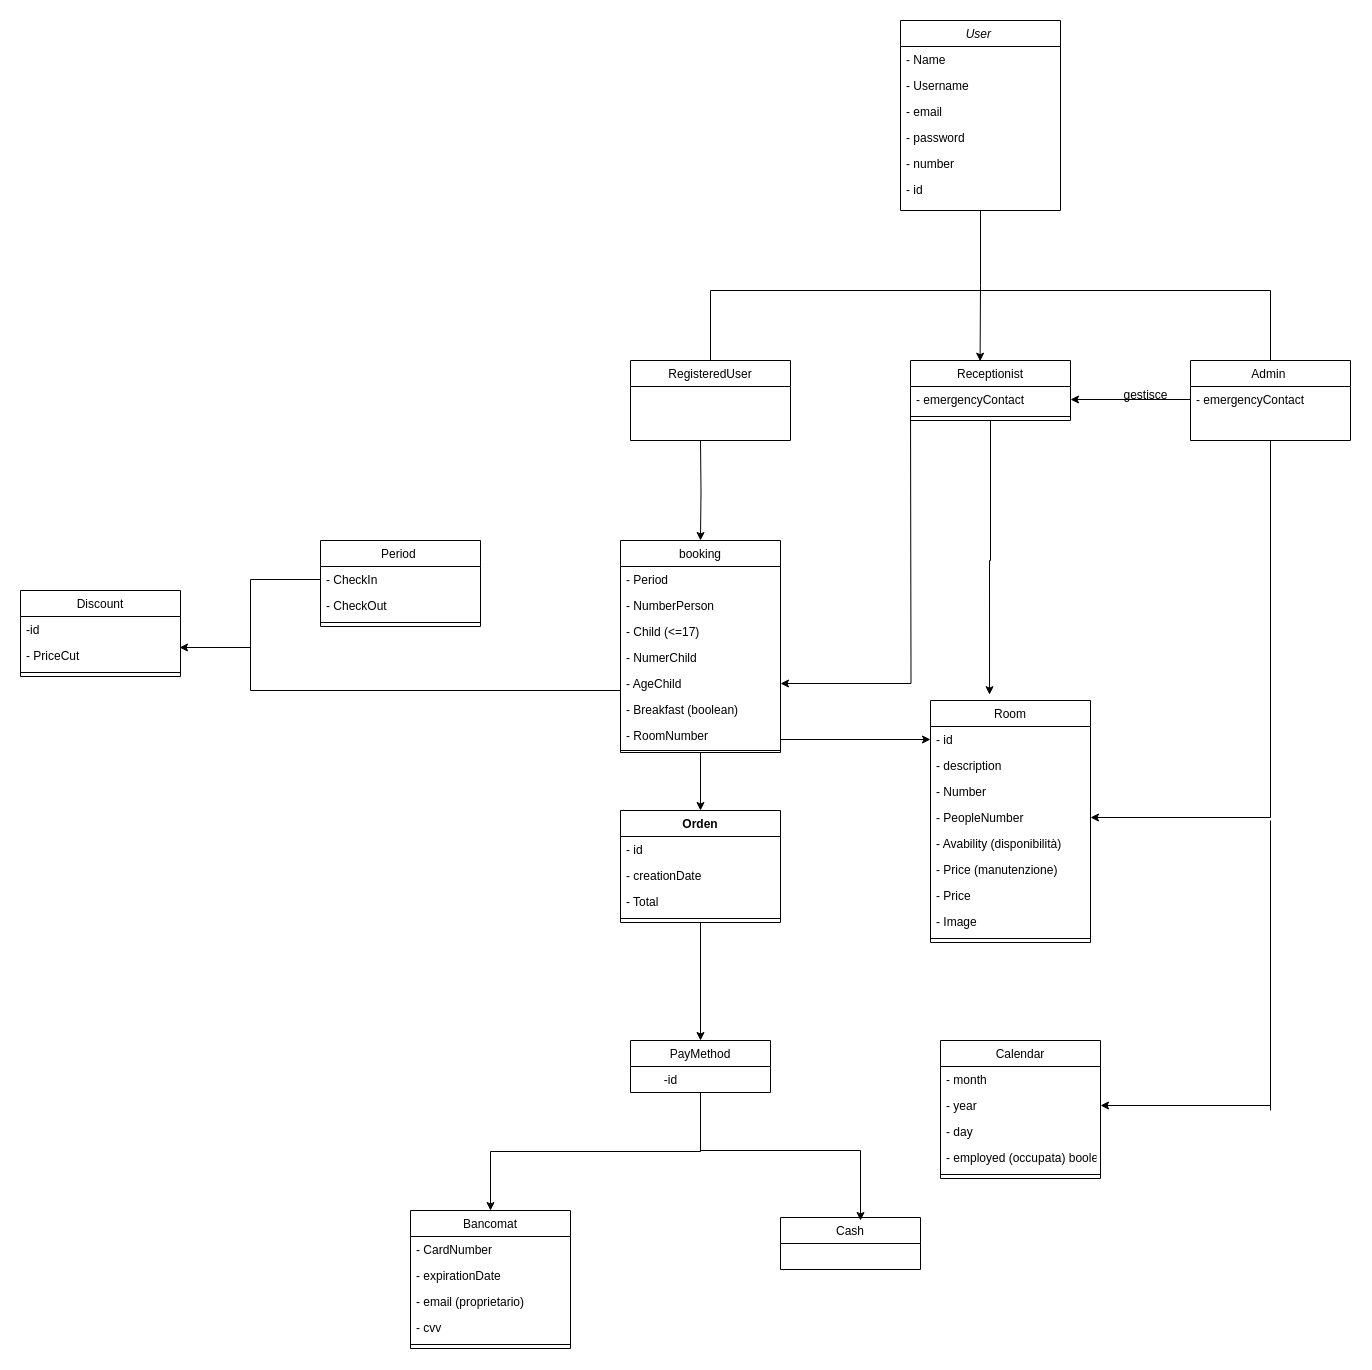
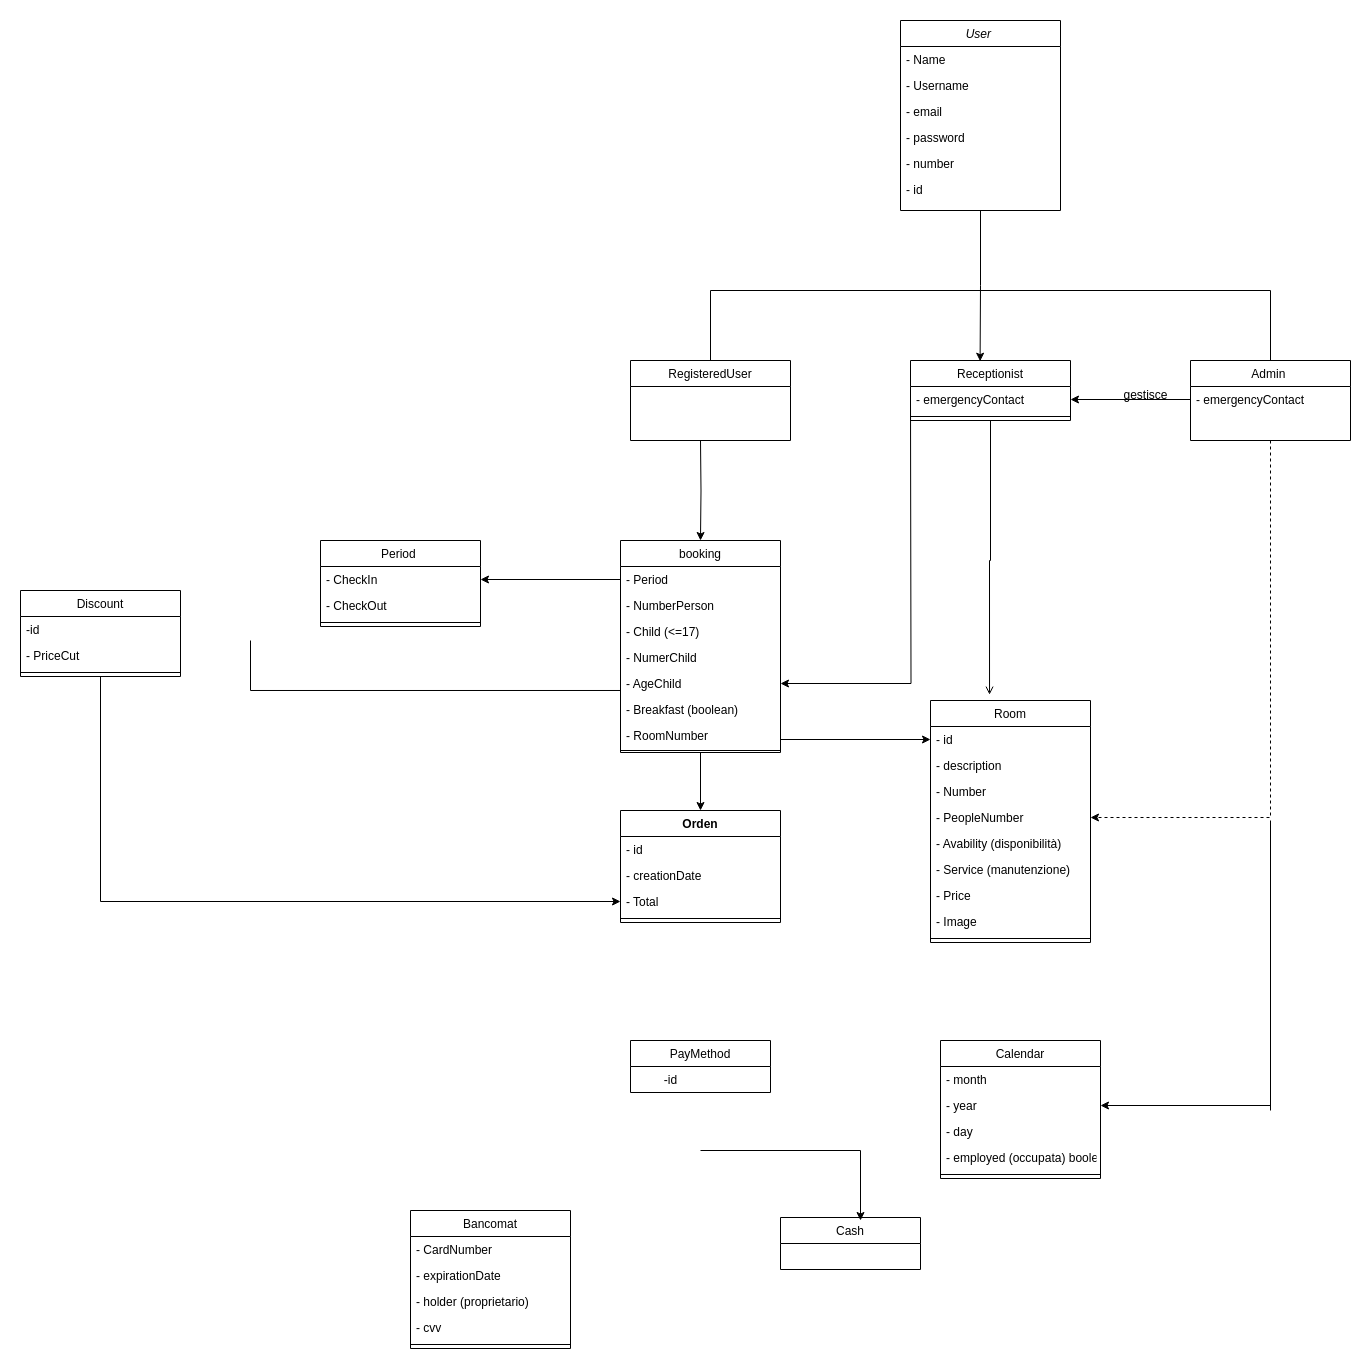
(256, 580) -> none
none -> (553, 580)
(990, 686) -> (990, 688)
(1271, 716) -> (1271, 716)
(1004, 870) -> (1010, 870)
none -> (245, 902)
(701, 979) -> none
(600, 1152) -> none
(481, 1302) -> (485, 1302)
